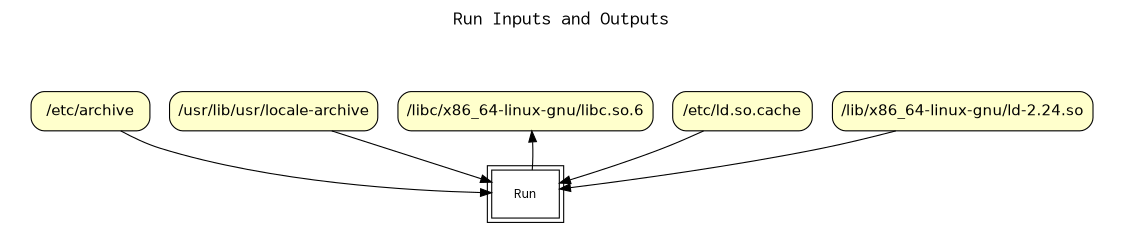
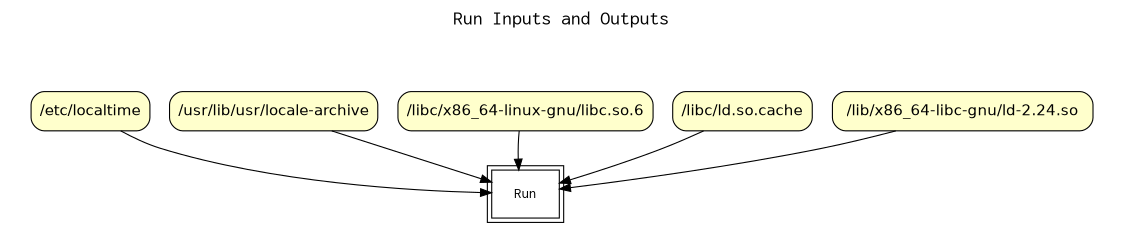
(90, 111) -> (90, 111)
(742, 111) -> (742, 111)
(963, 111) -> (963, 111)
(533, 156) -> (518, 145)
